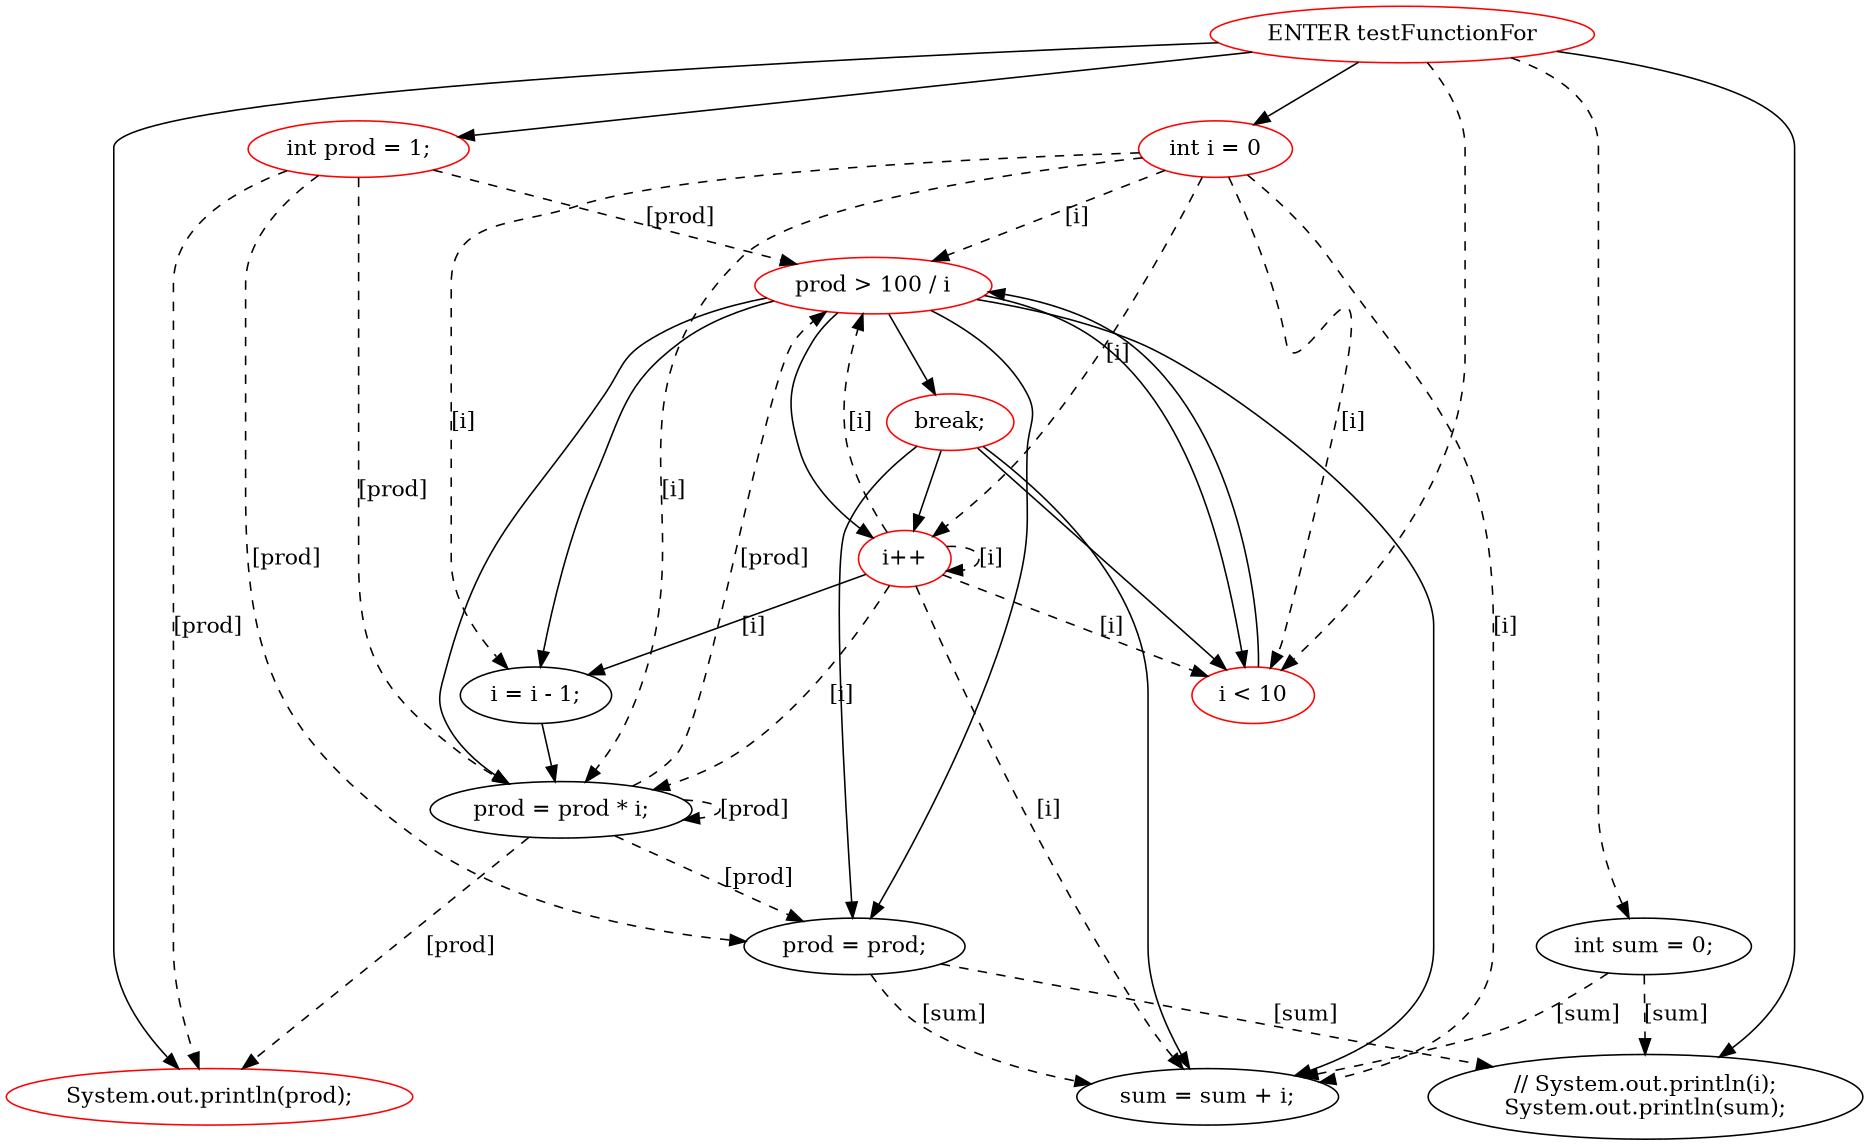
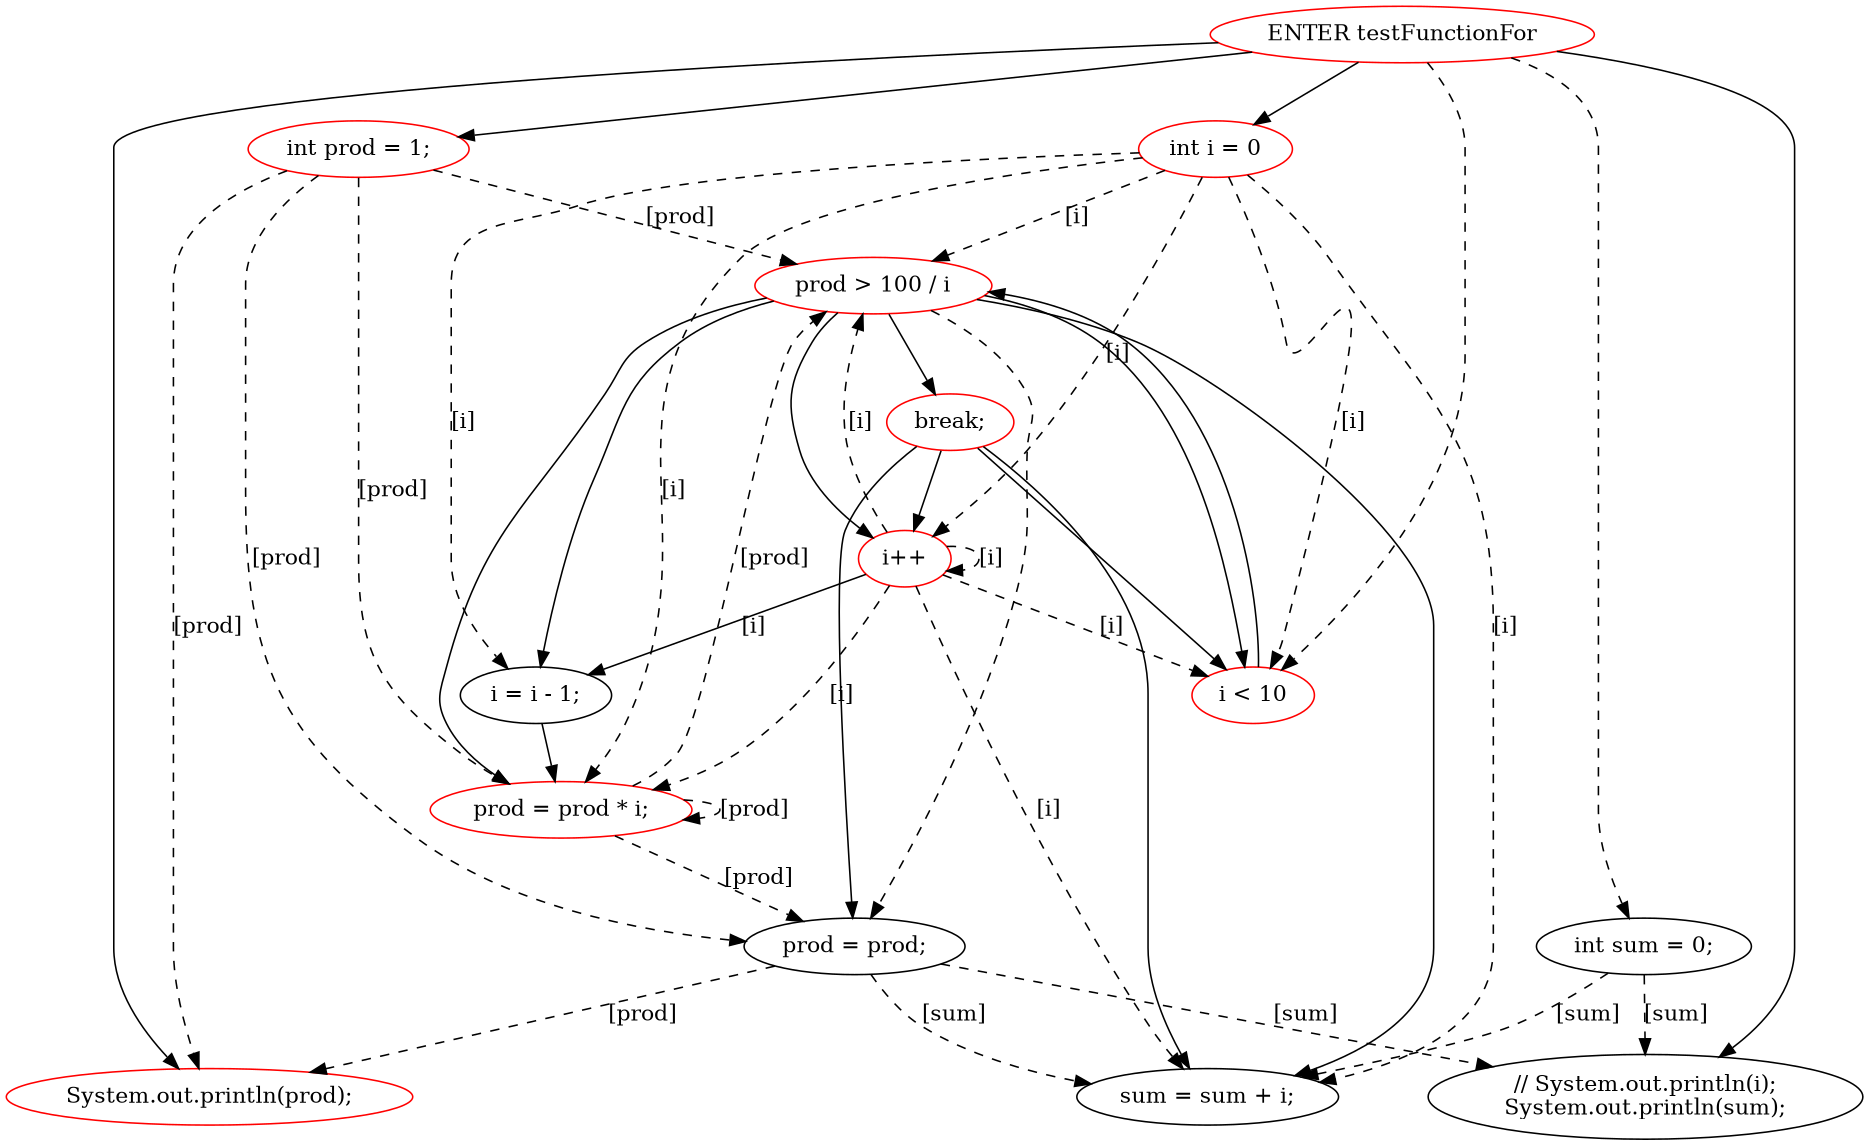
(1019, 582) -> (1019, 582)
(561, 810) -> (561, 810)
(392, 948) -> (550, 1017)
